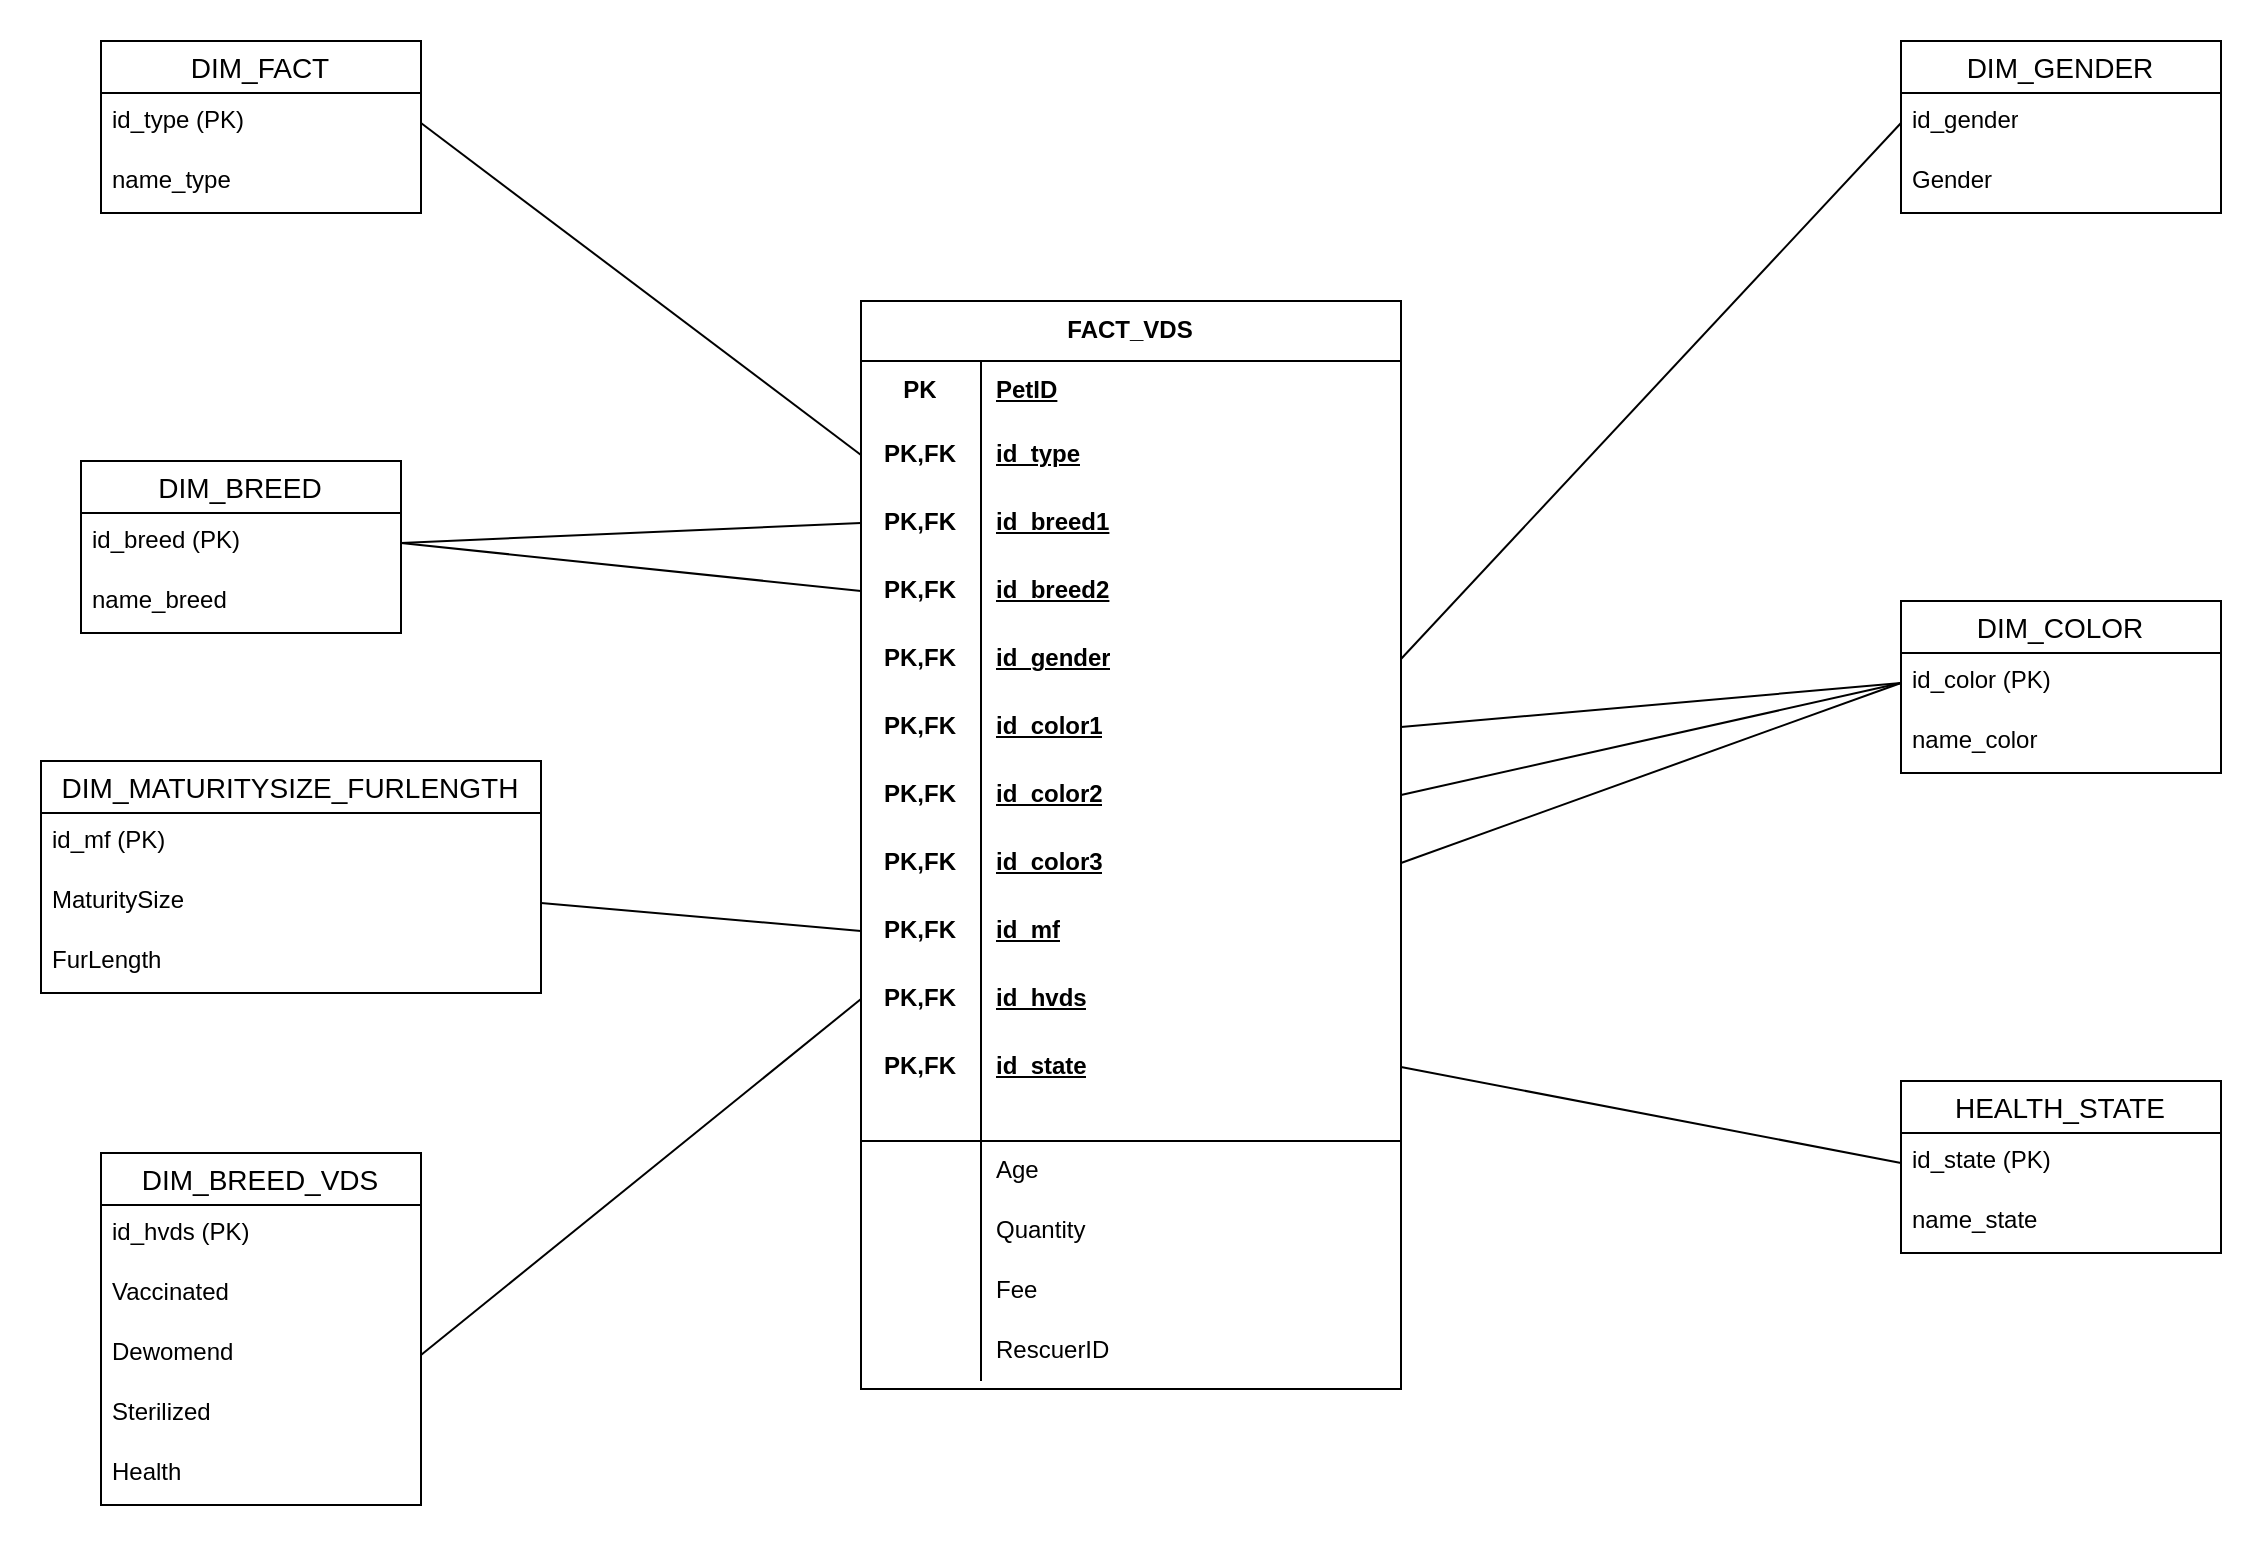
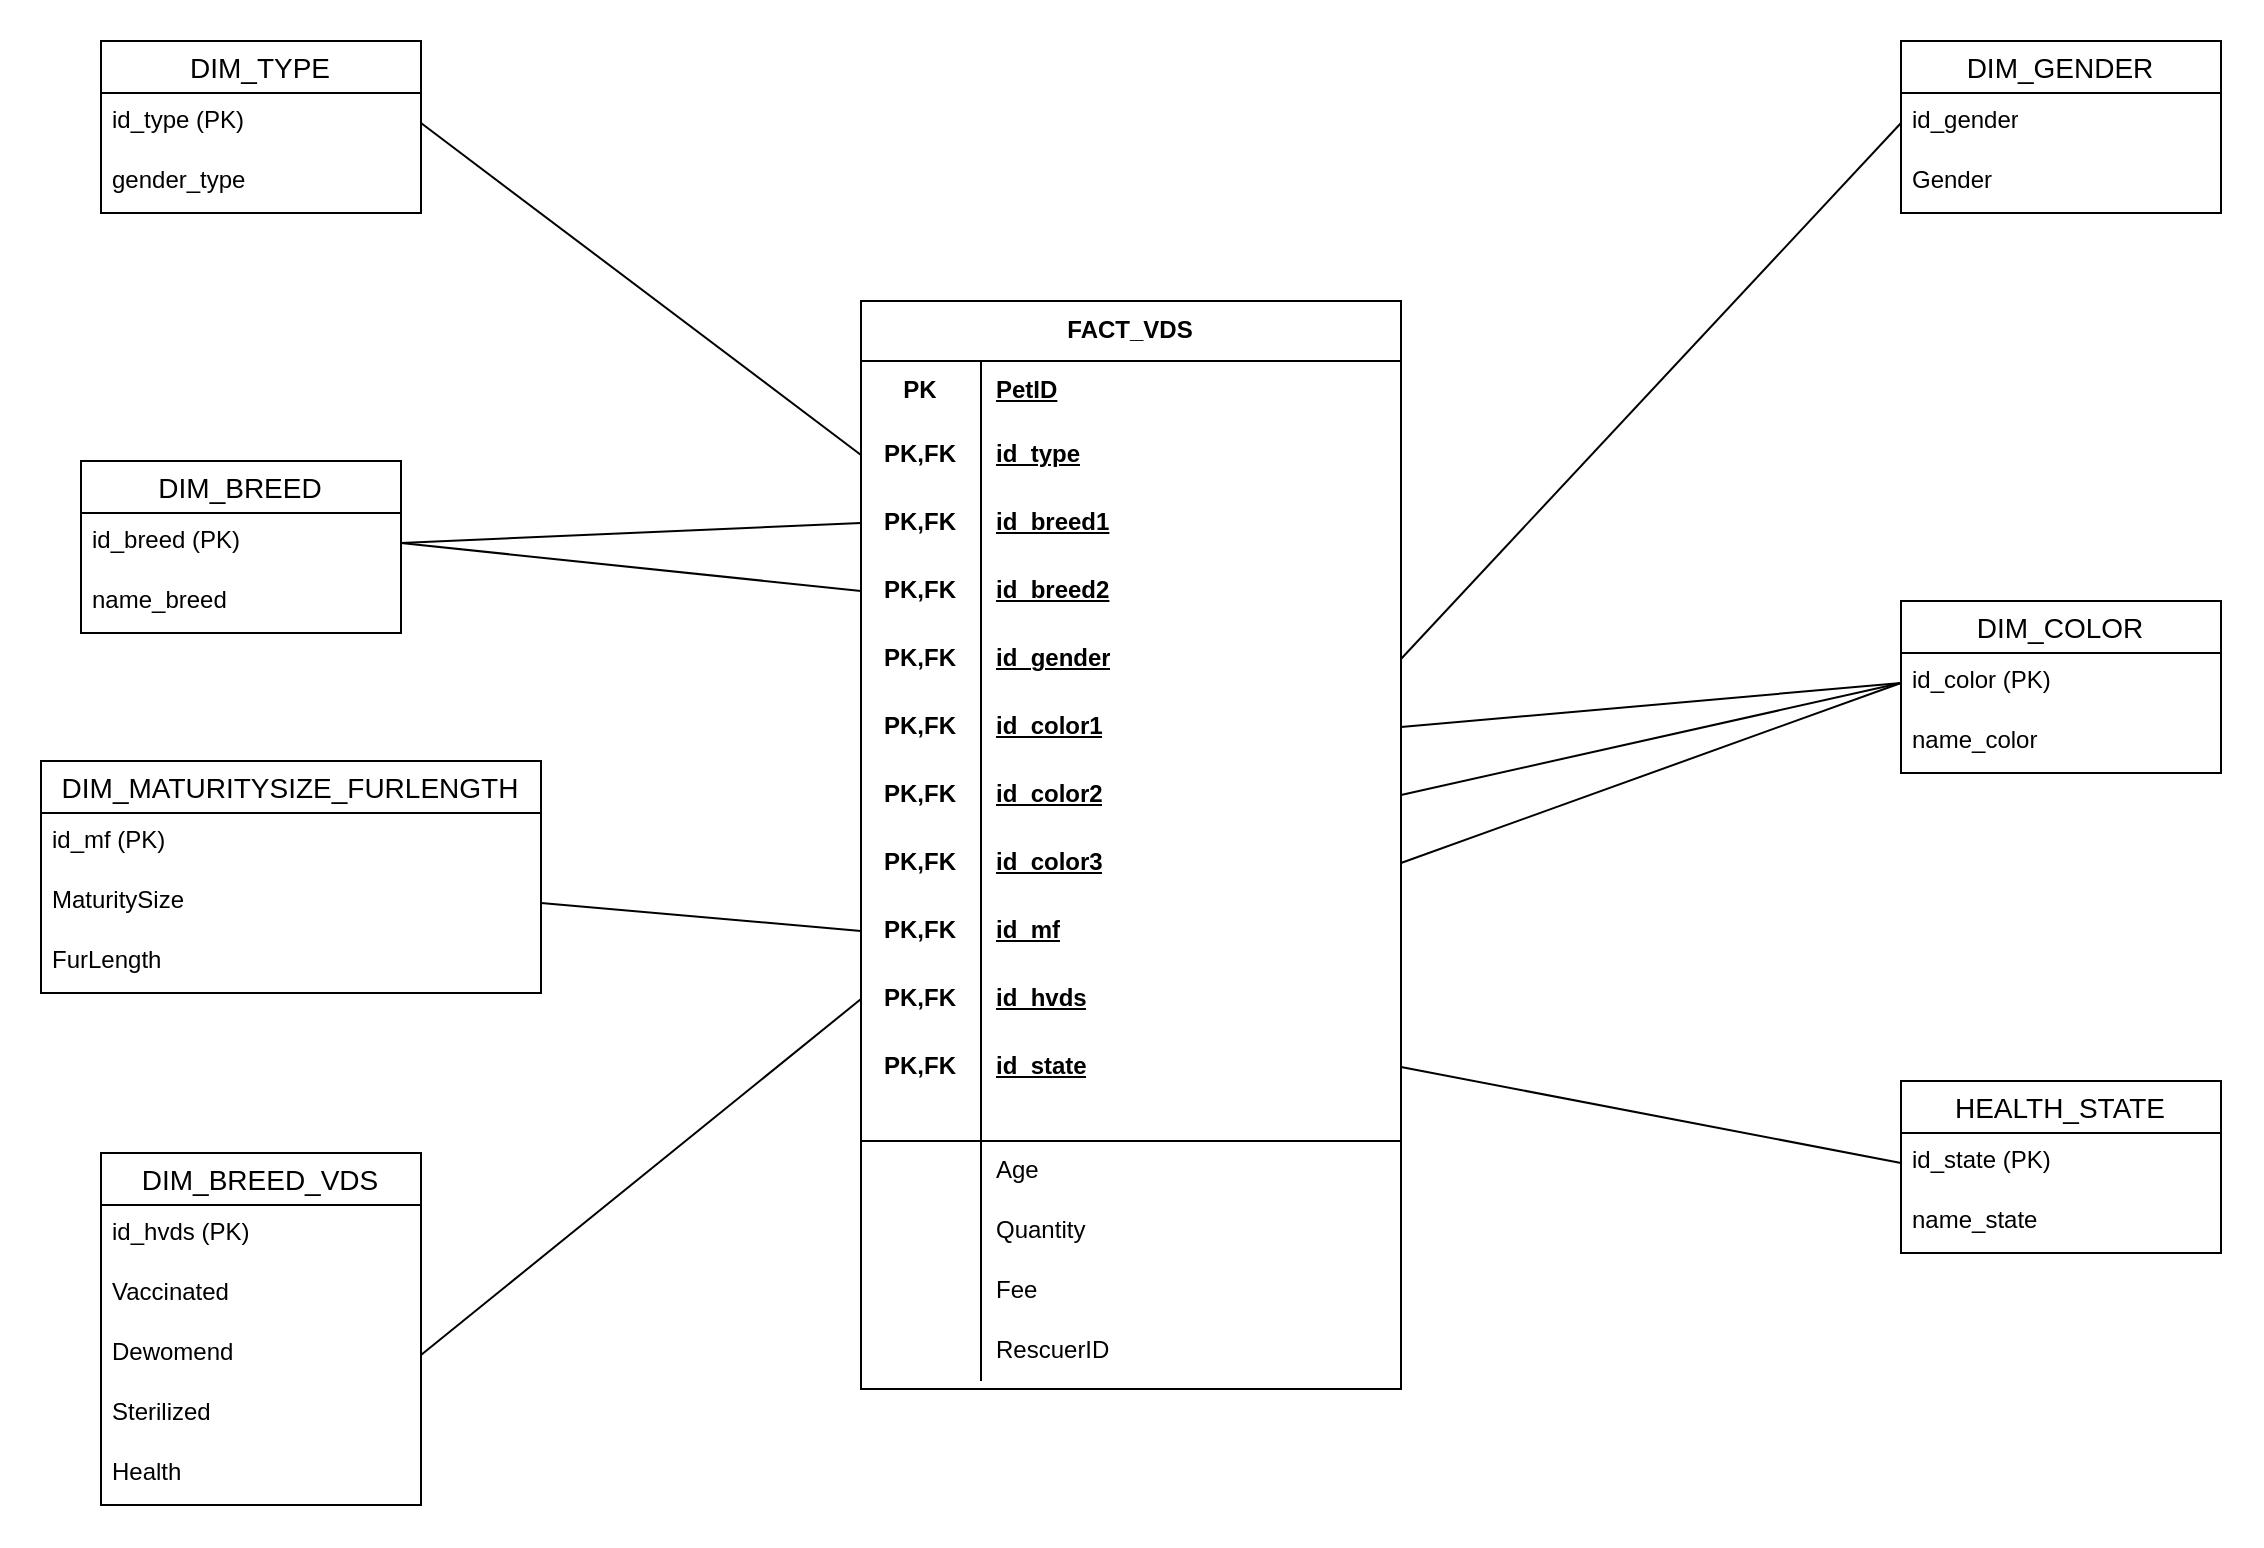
(260, 69) -> (260, 69)
(173, 181) -> (187, 181)
